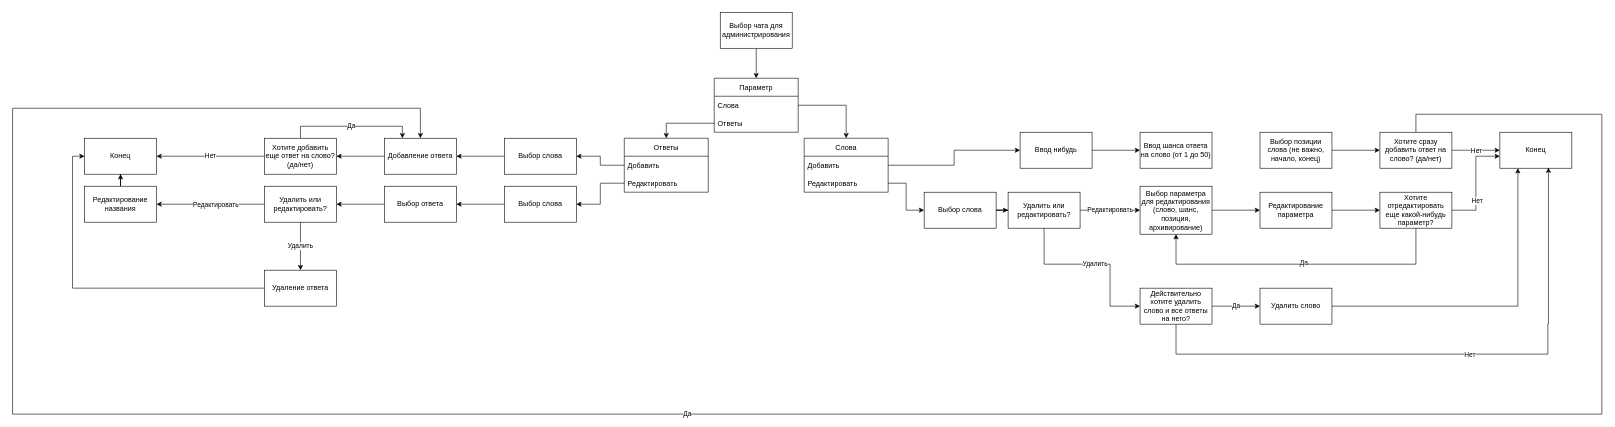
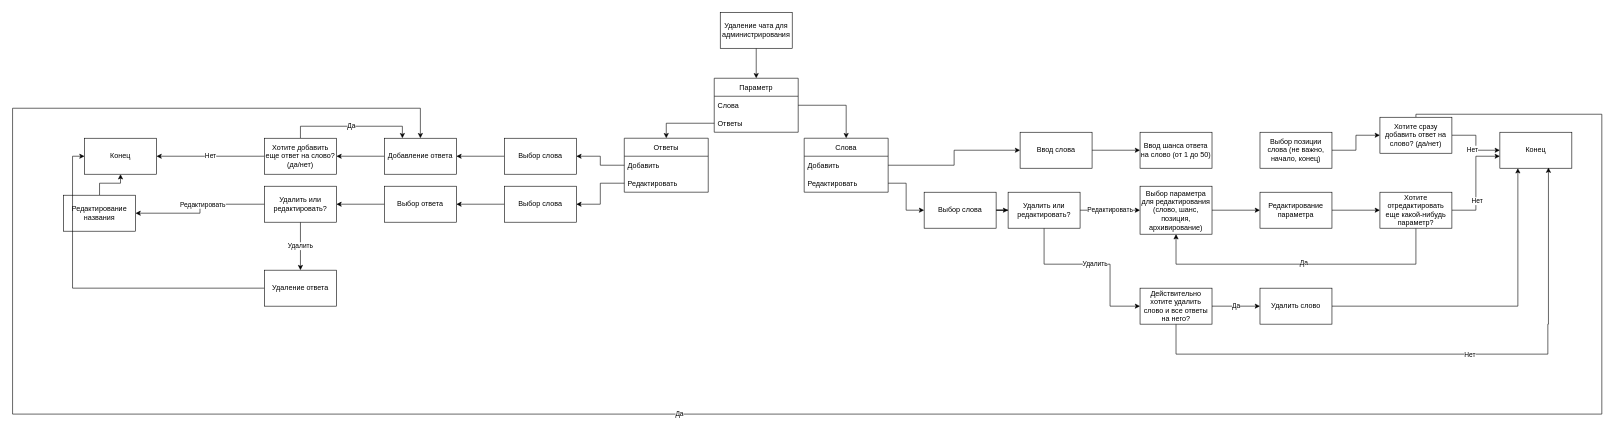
(756, 30) -> (756, 30)
(1056, 150) -> (1056, 150)
(1416, 150) -> (1416, 135)
(120, 204) -> (99, 213)
